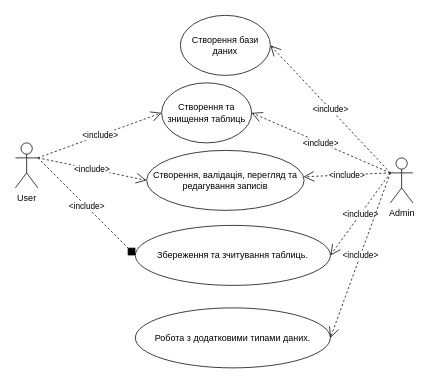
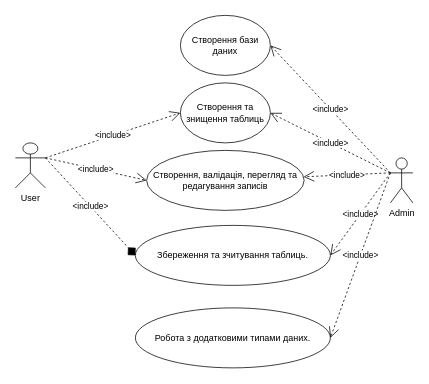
(207, 113) -> (225, 113)
(27, 165) -> (30, 165)
